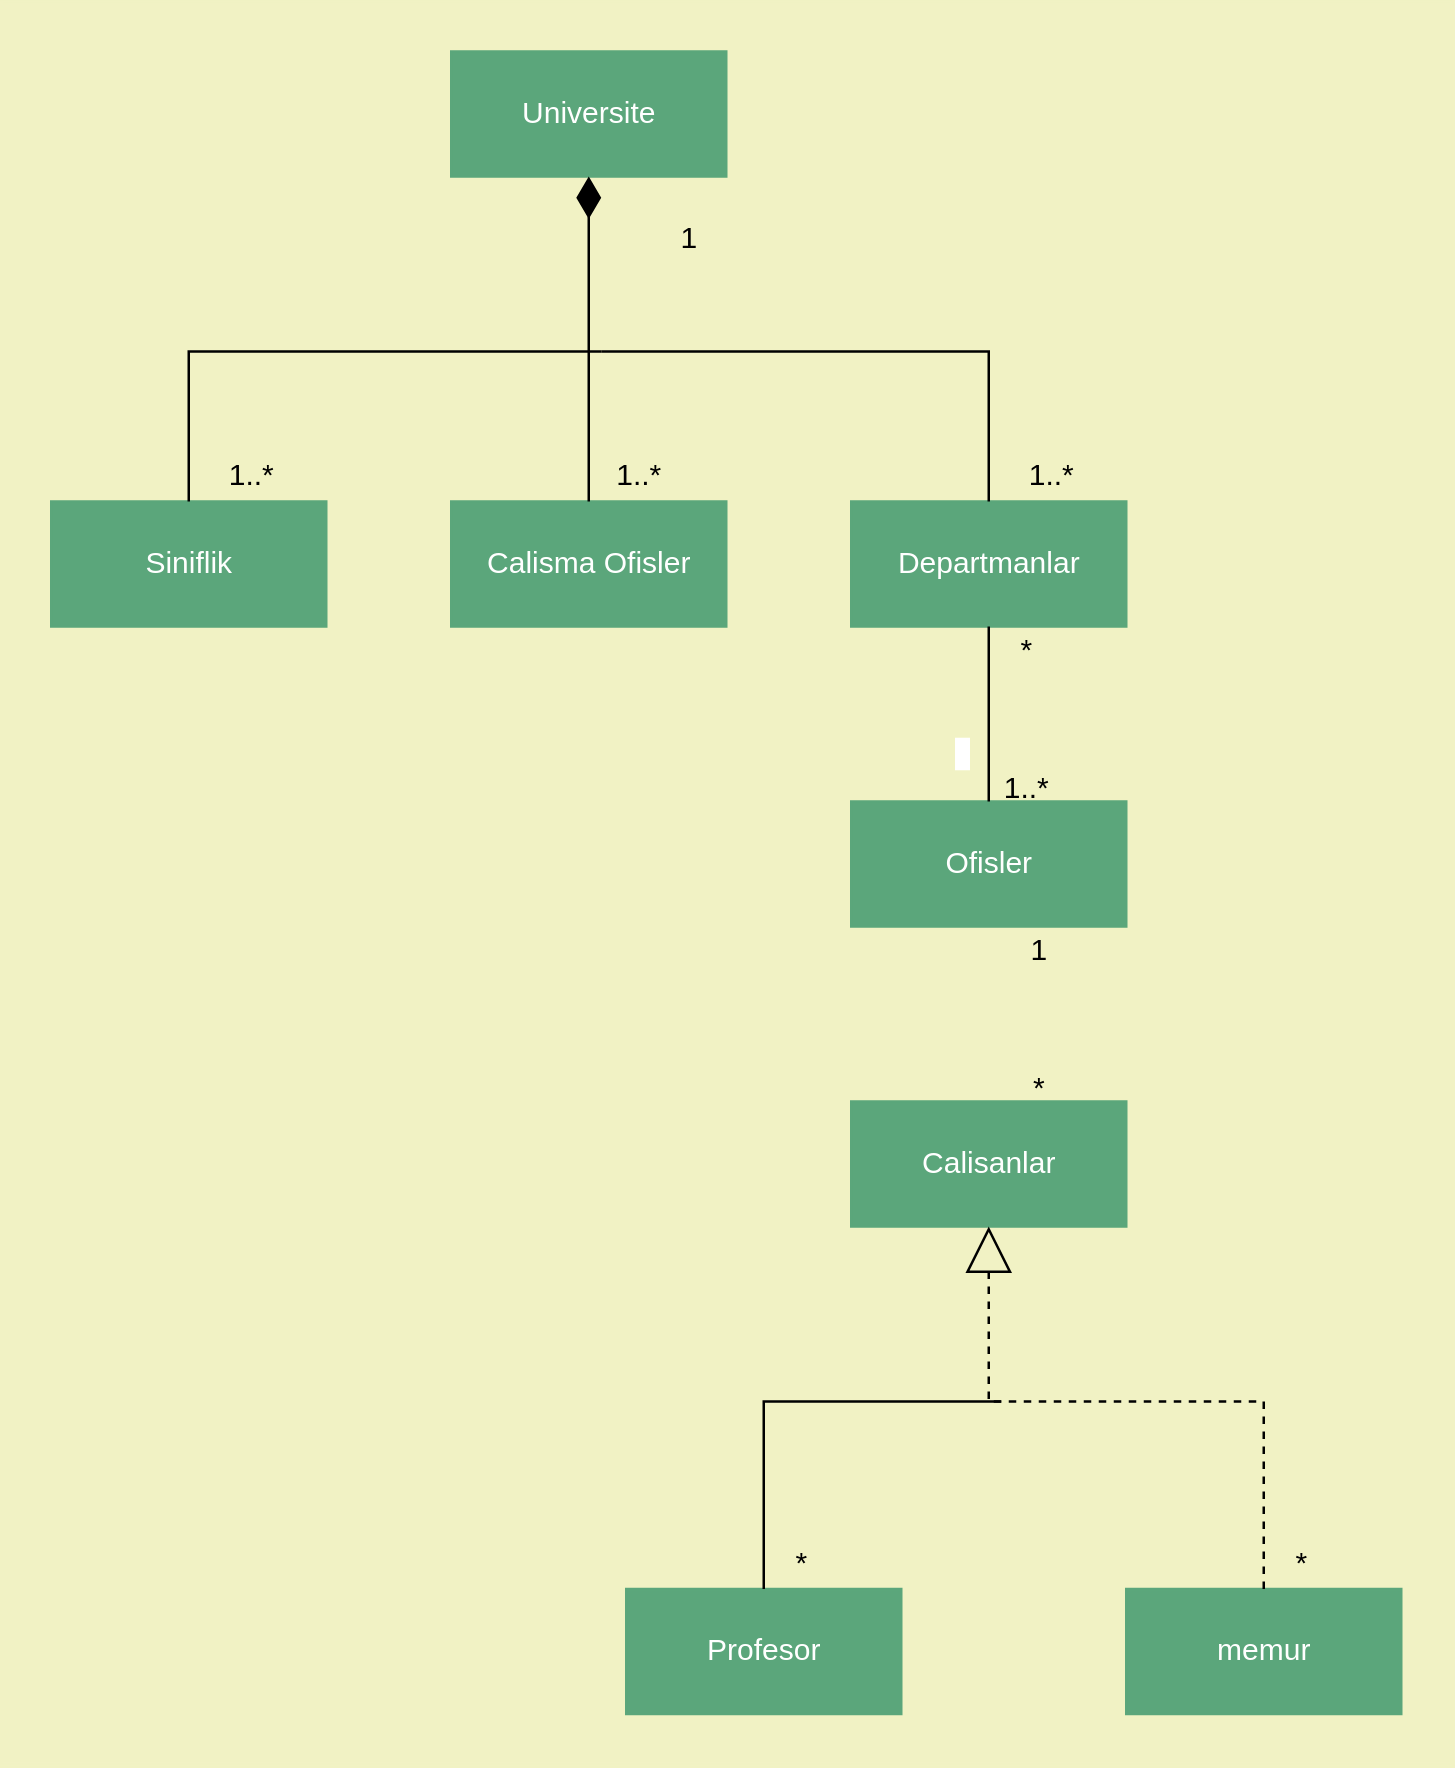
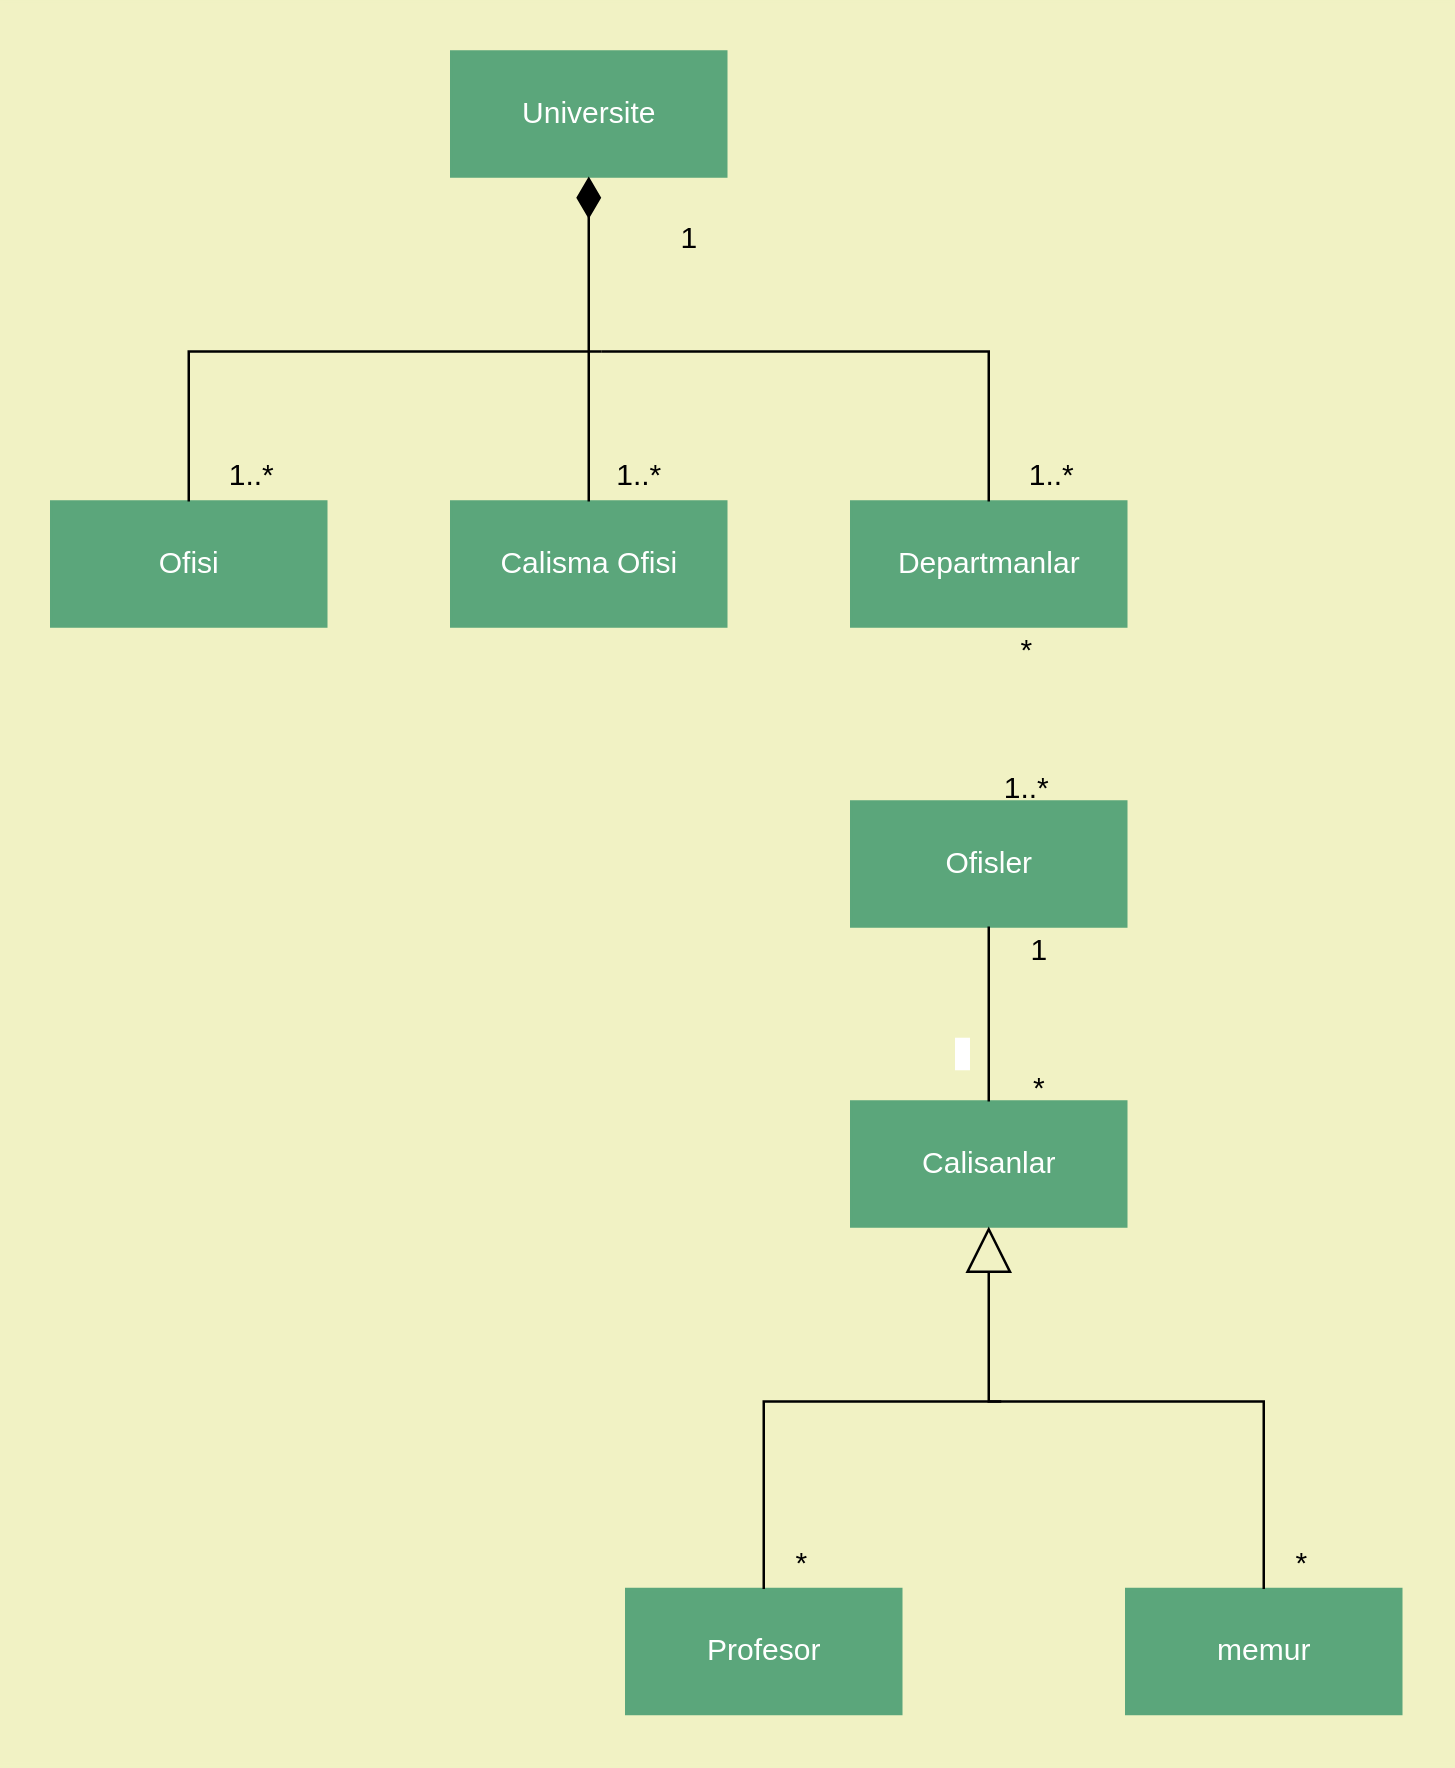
(190, 564) -> (190, 564)
(590, 564) -> (590, 564)
(989, 713) -> none
none -> (989, 1013)
(1224, 1401) -> (1224, 1401)
